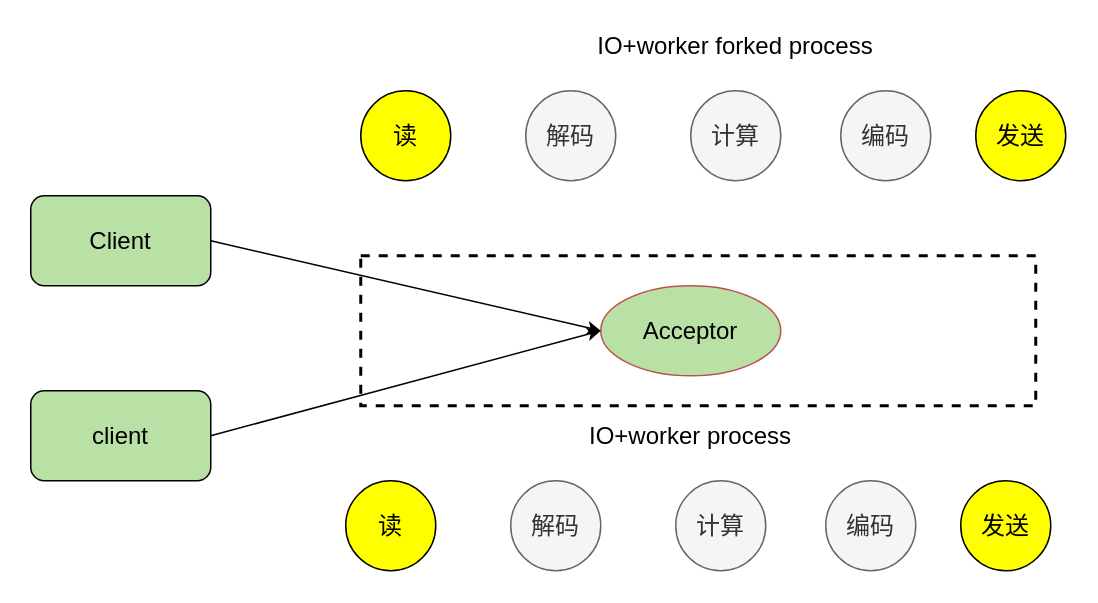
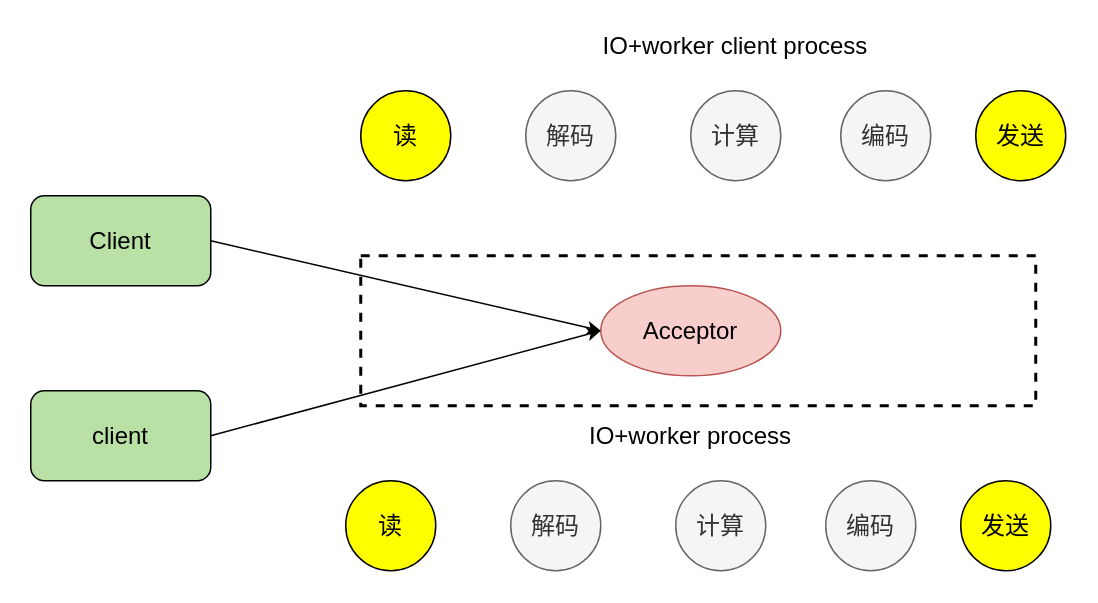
(736, 46) -> (736, 46)
(691, 331) -> (691, 331)
